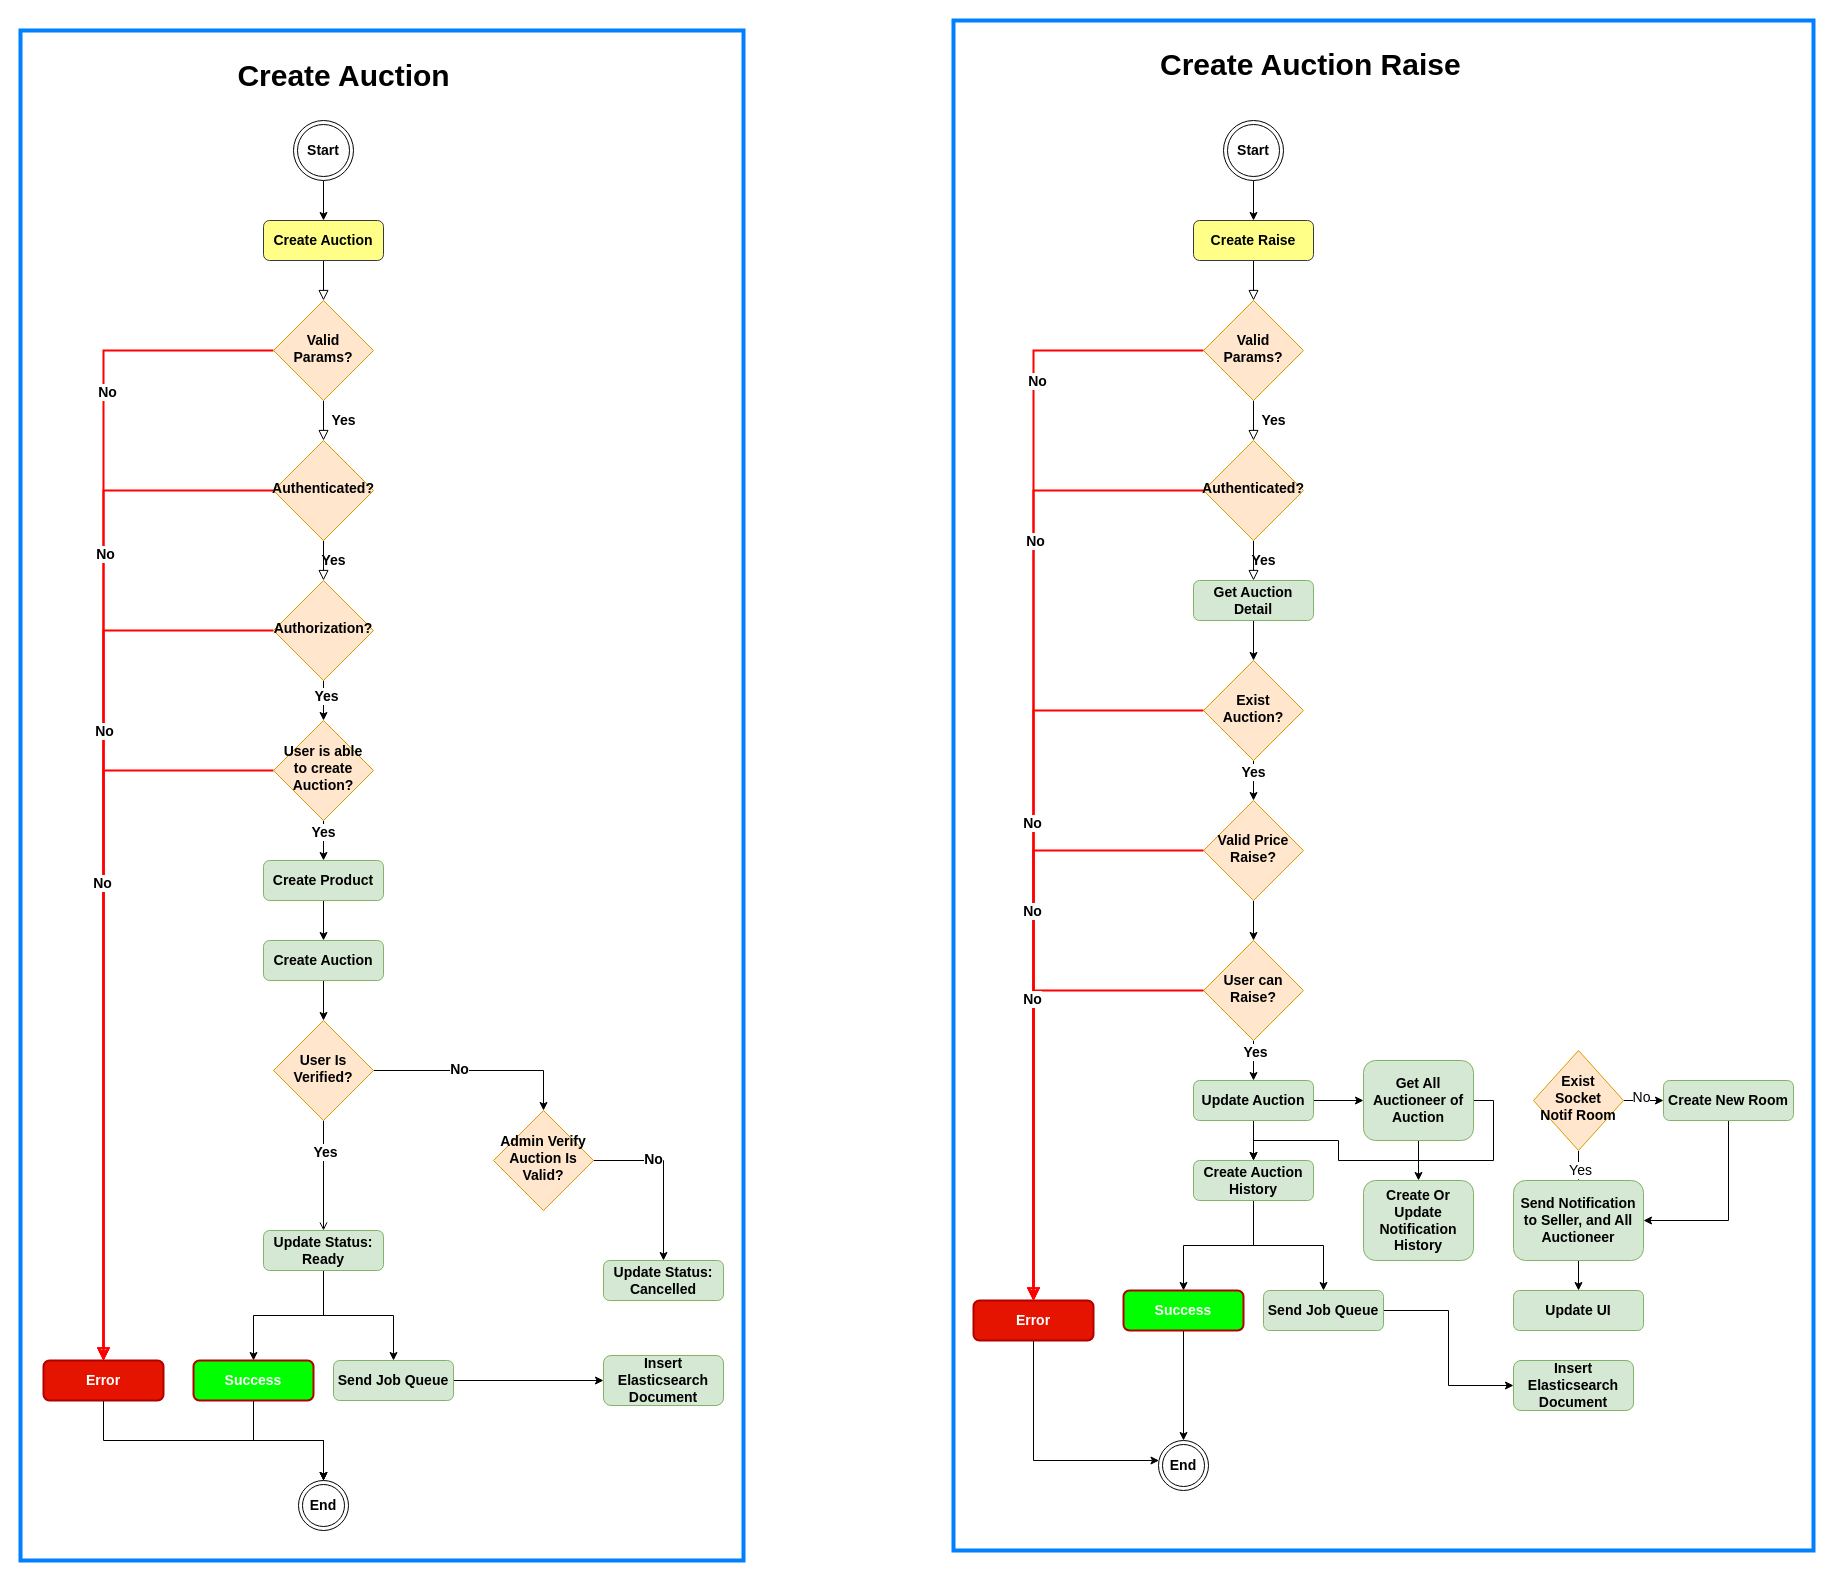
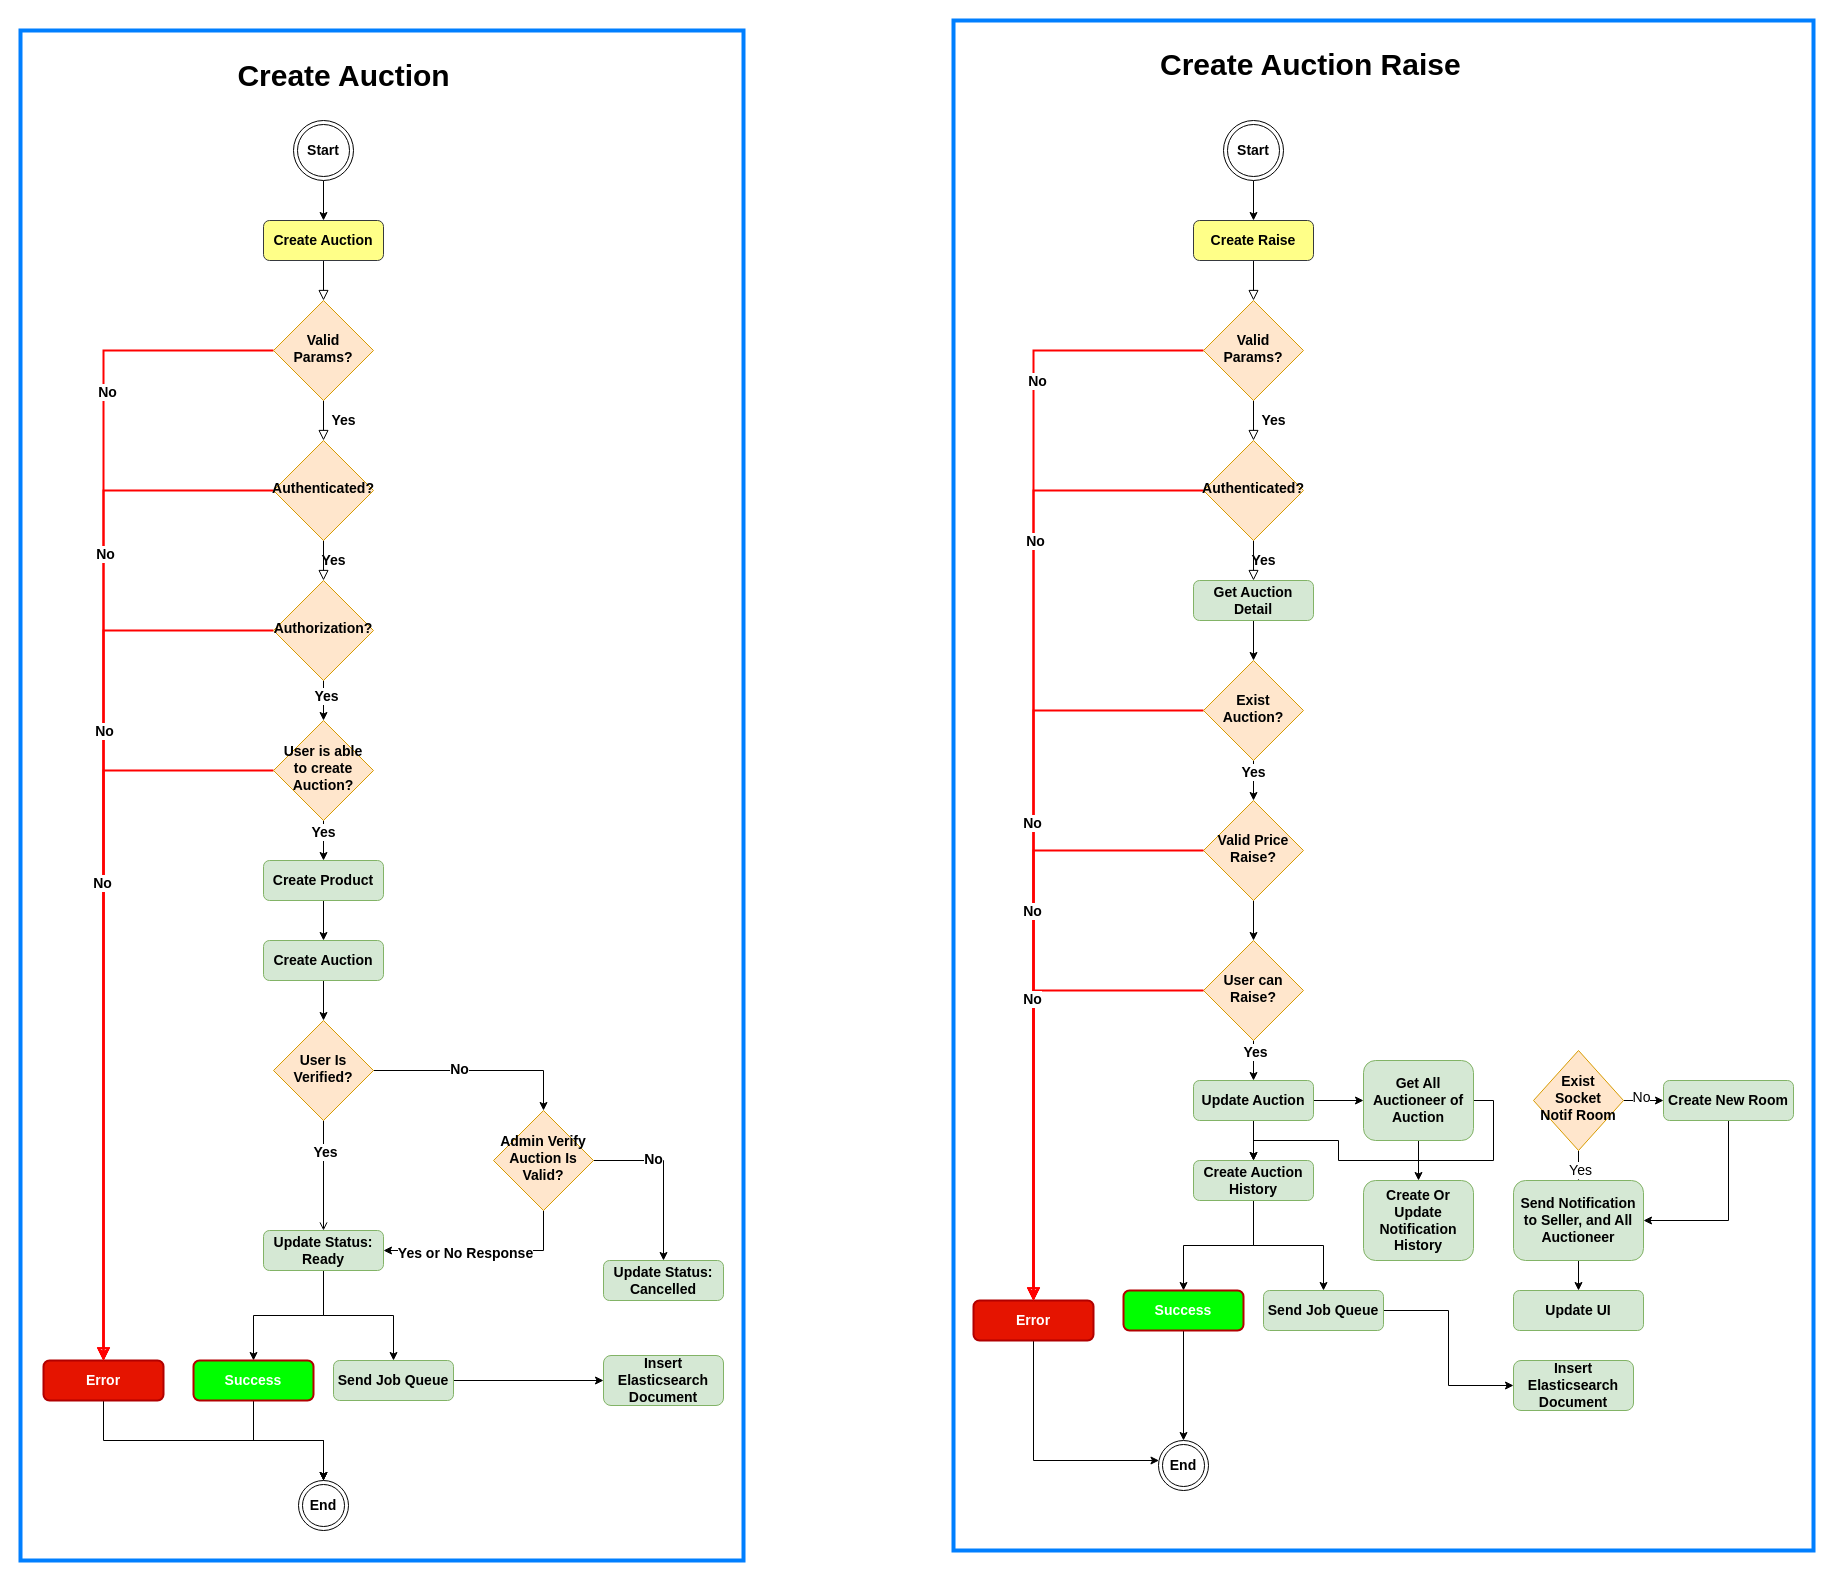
none -> (487, 1251)
